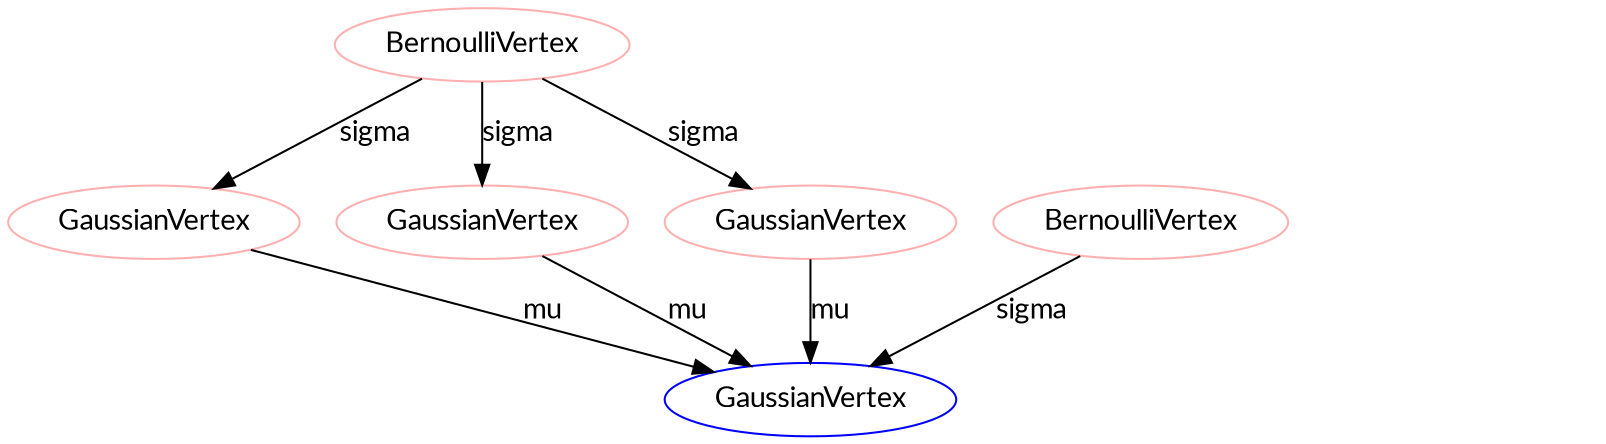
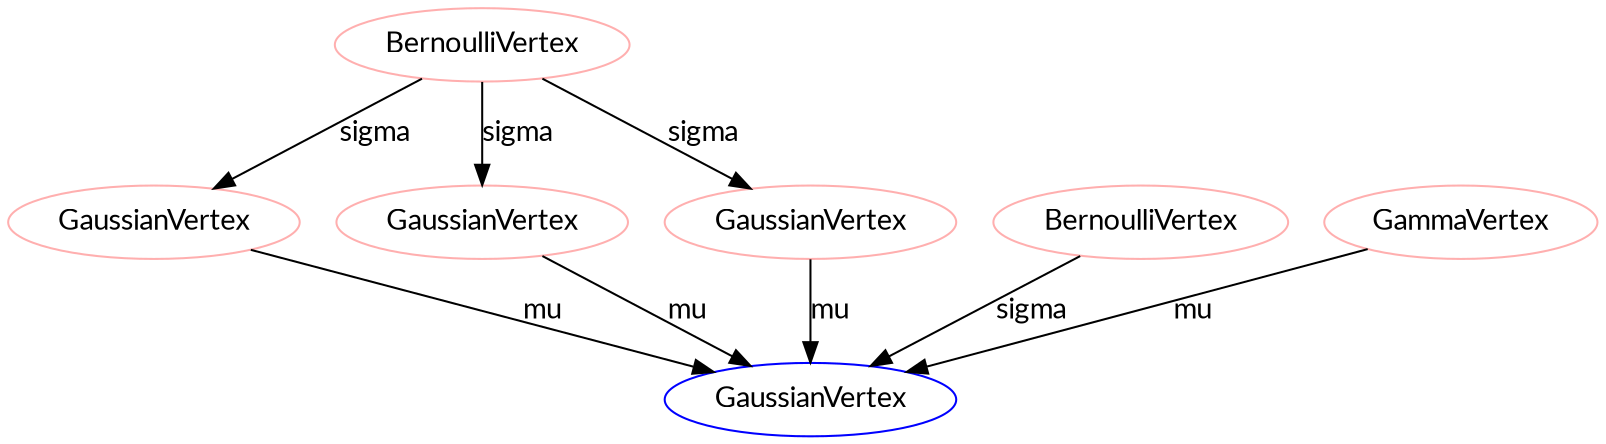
none -> (1461, 222)
